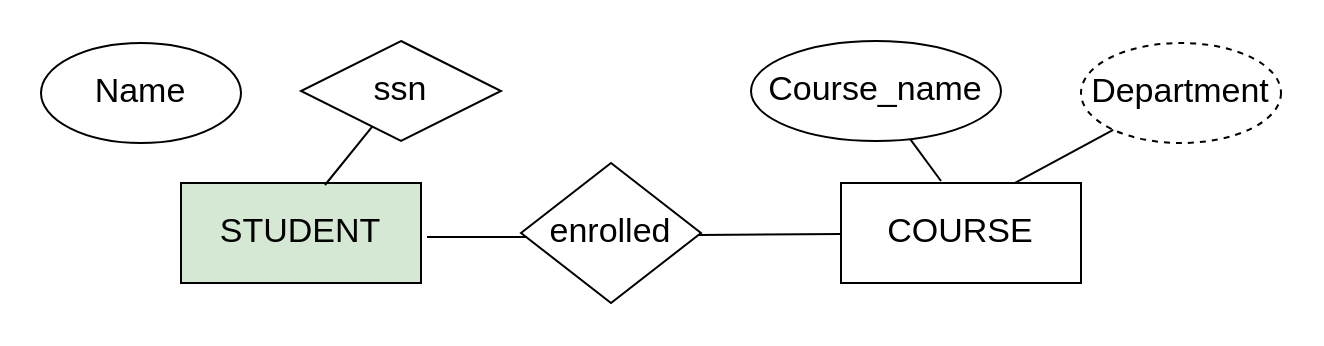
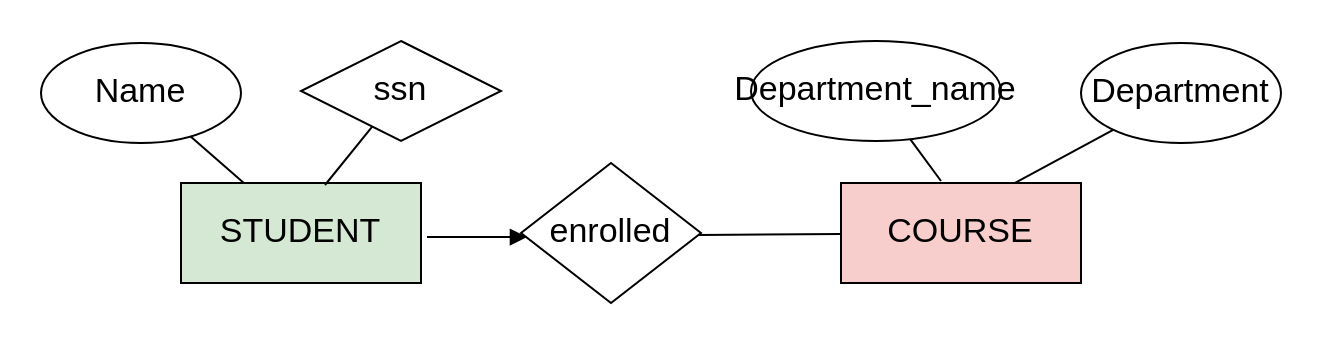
(876, 91) -> (876, 91)
(1181, 93) -> (1181, 93)
none -> (217, 160)
(961, 233) -> (961, 233)
(516, 237) -> (509, 237)
